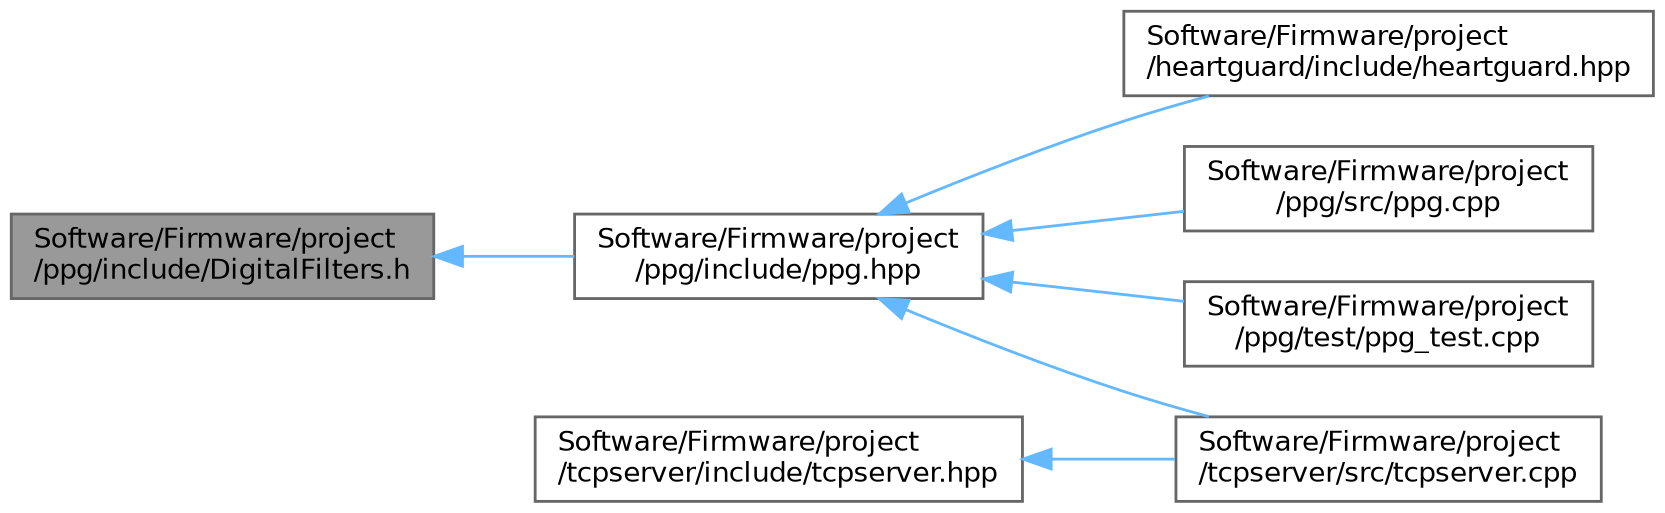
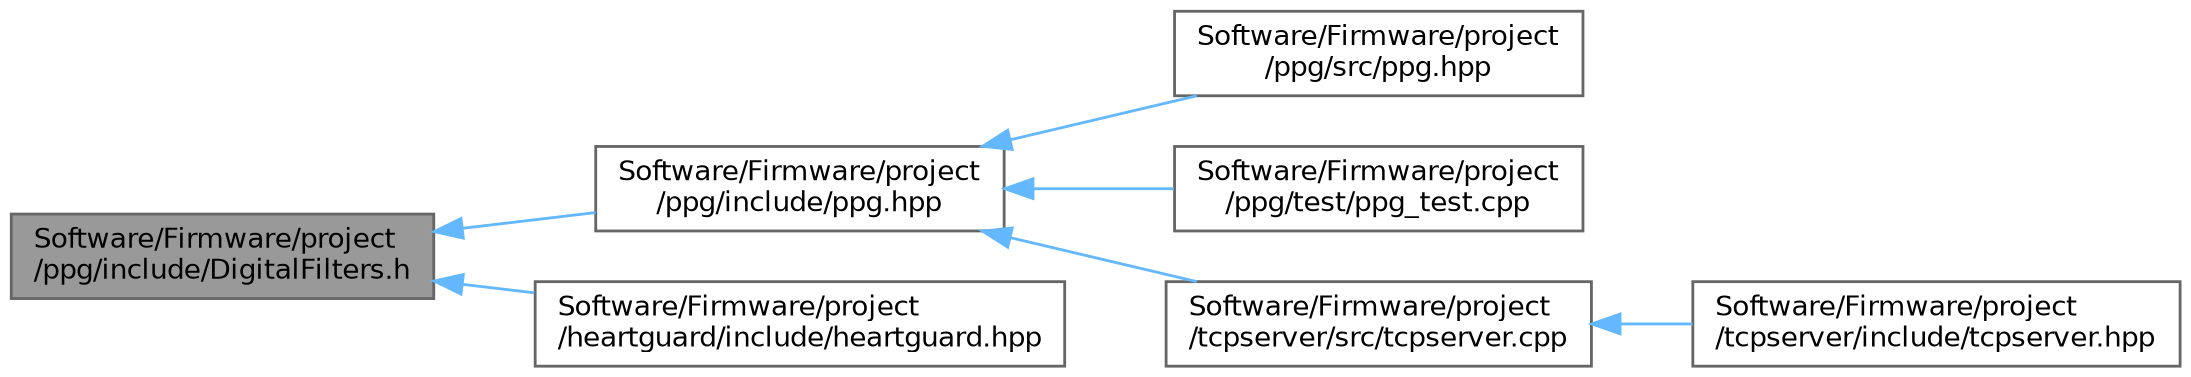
(1056, 145) -> (498, 289)
(1389, 189) -> (1379, 54)
(1113, 459) -> (1657, 324)
